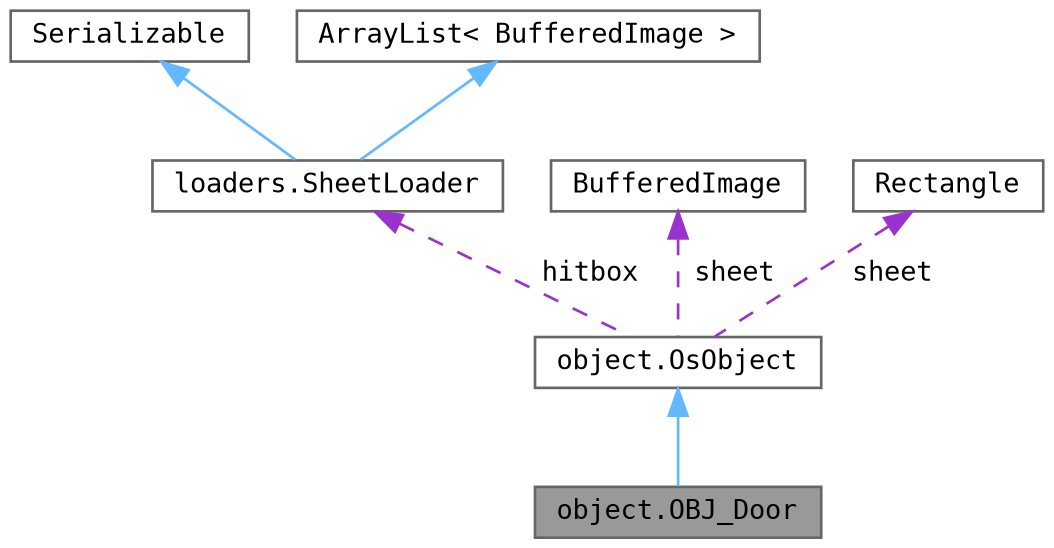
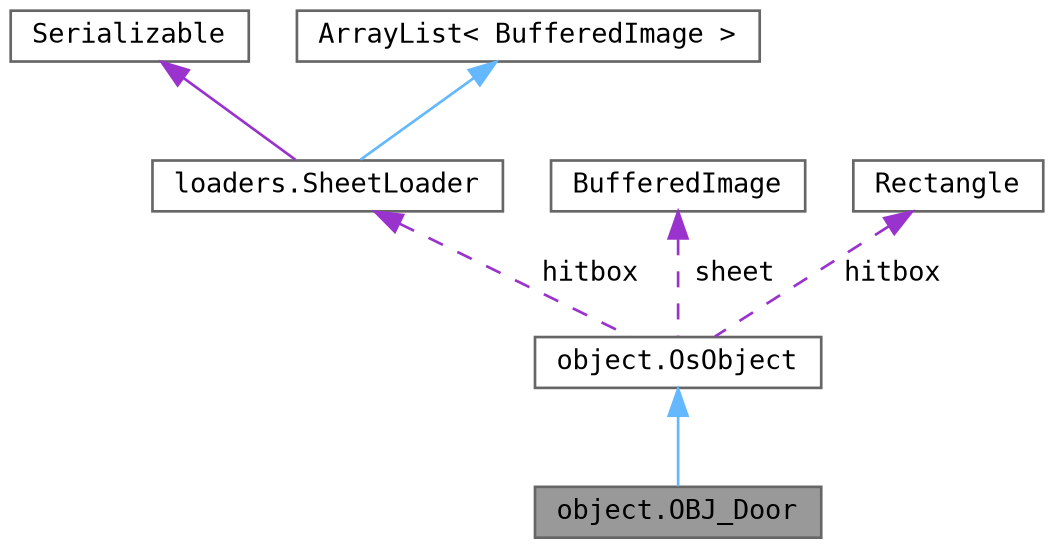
(239, 119) -> (239, 119)
(885, 274) -> (885, 274)
